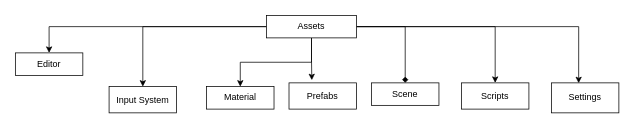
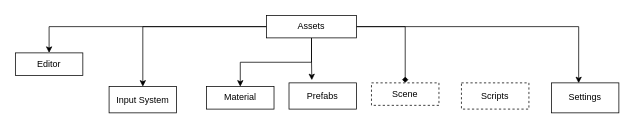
(495, 53) -> none
(405, 94) -> (405, 94)
(495, 96) -> (495, 96)
